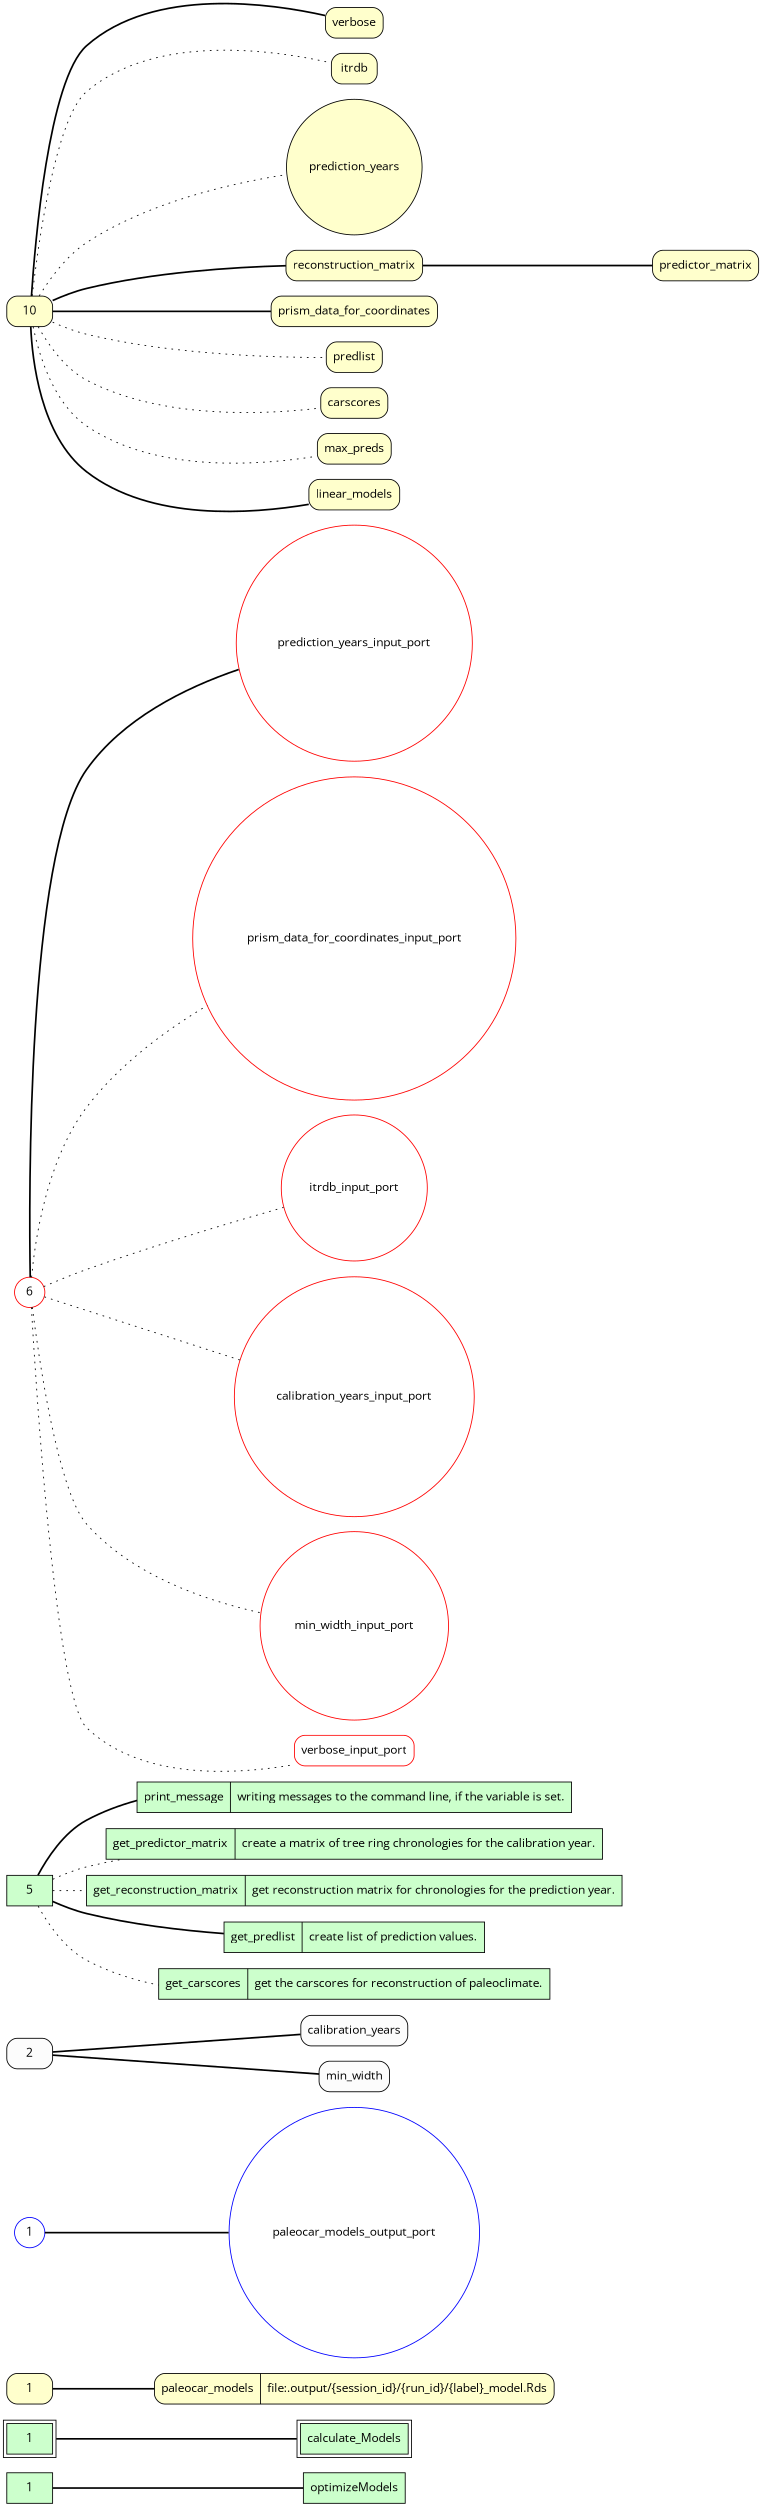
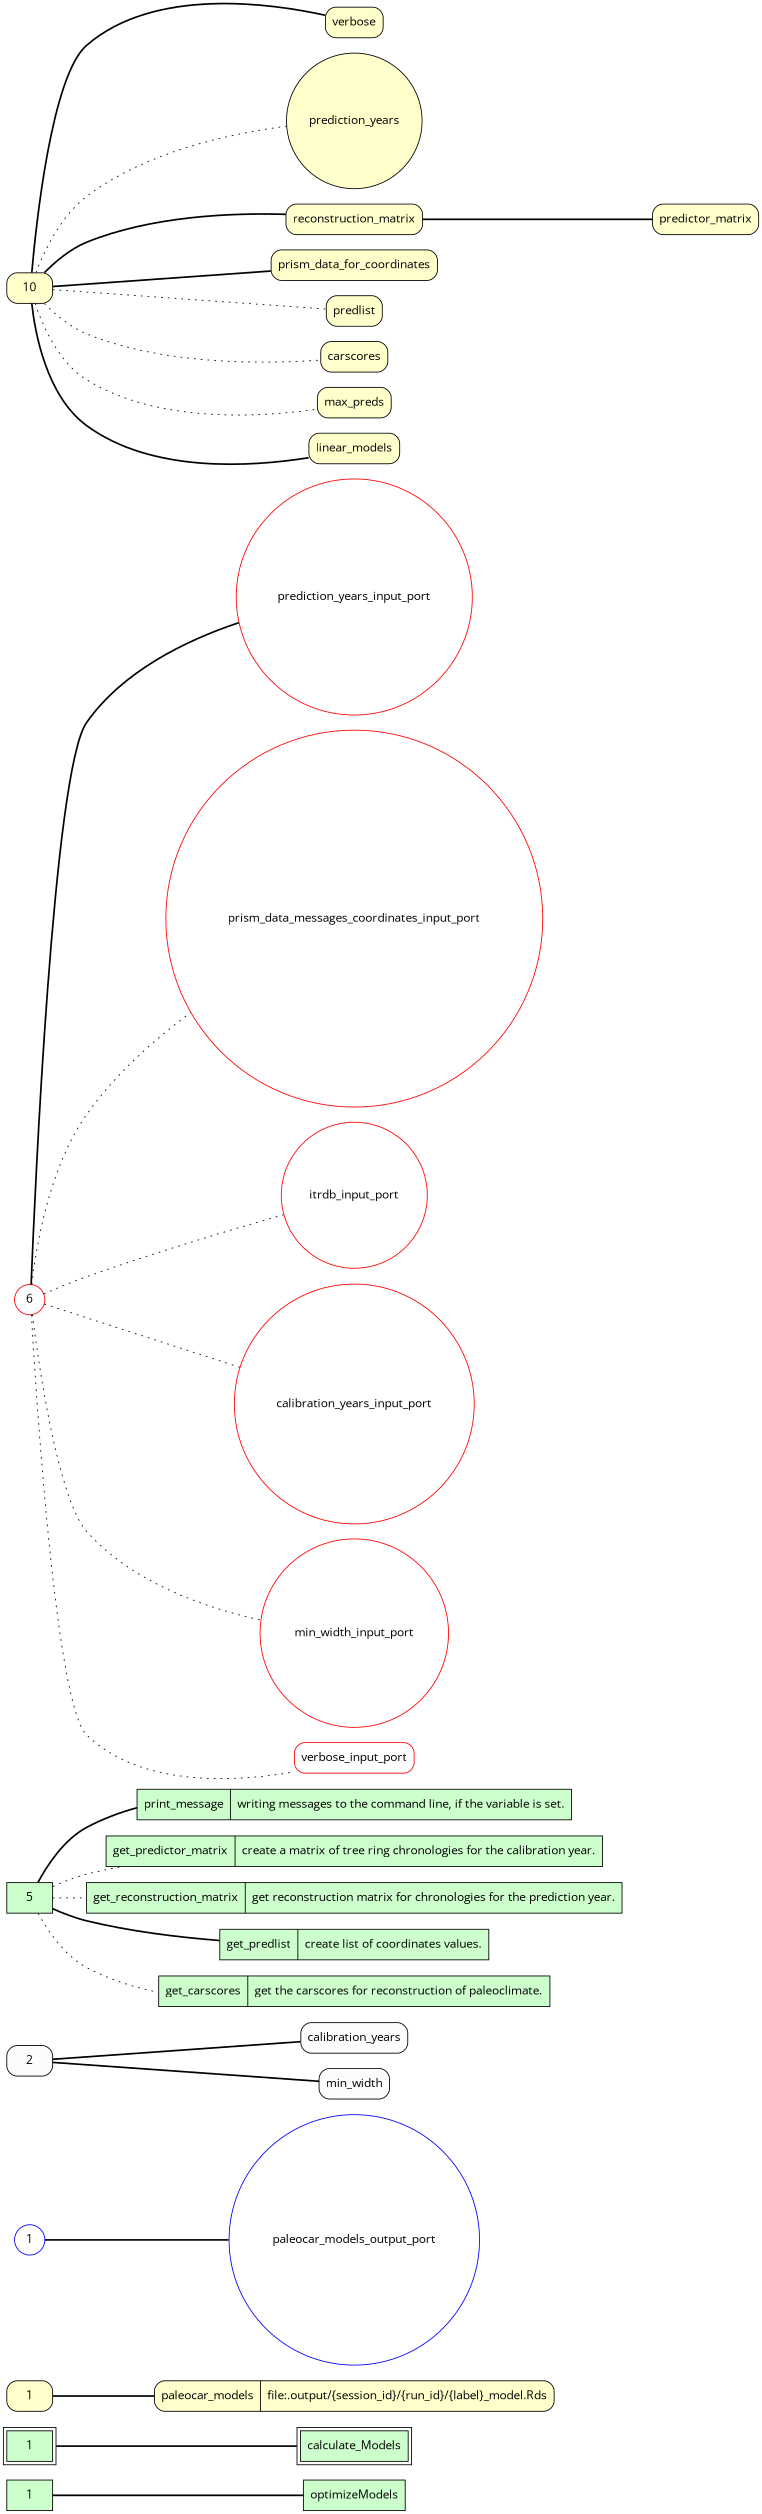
(354, 69) -> none
(354, 938) -> (354, 919)
(393, 1937) -> (393, 1944)
